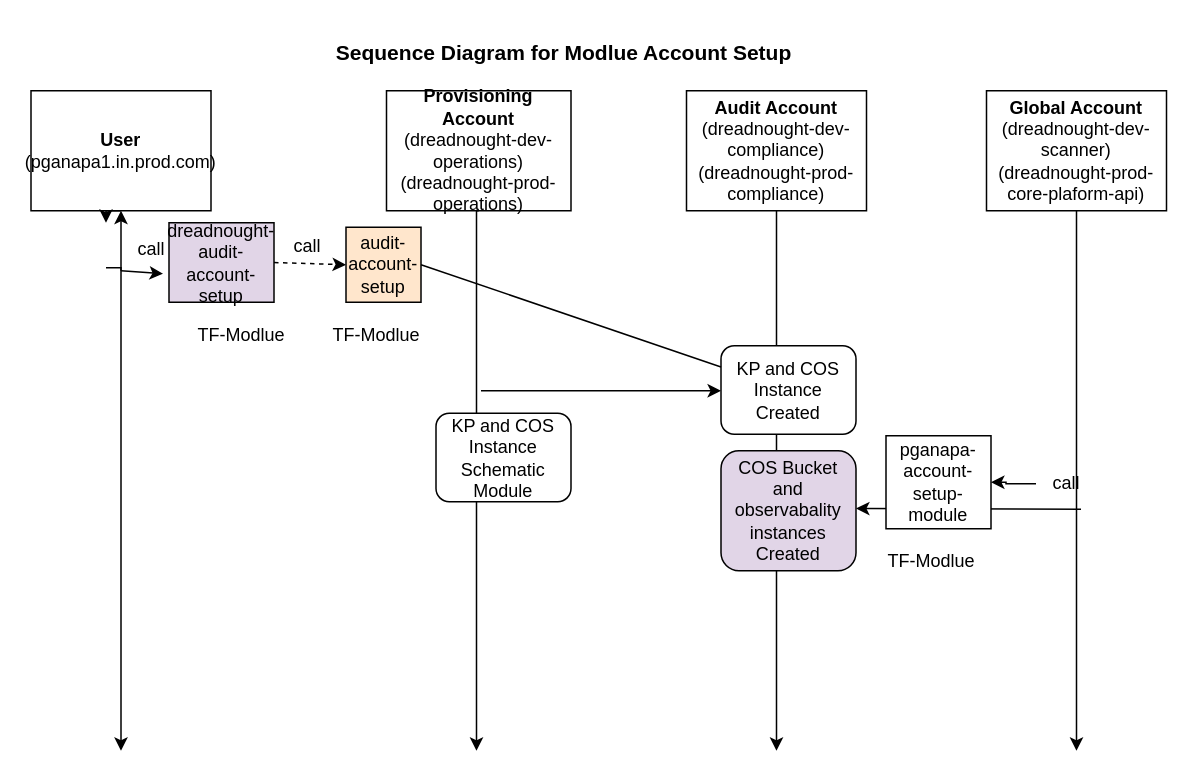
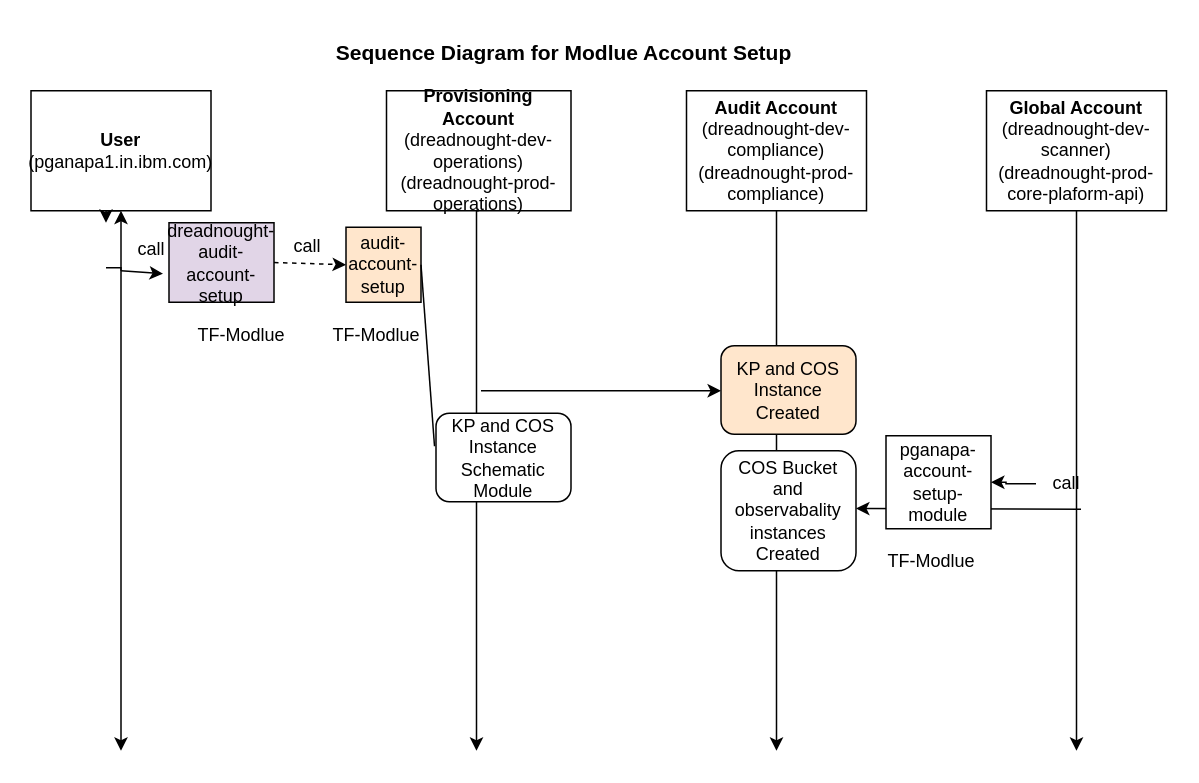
(121, 151) -> (121, 151)
(571, 316) -> (428, 356)
(788, 390) -> (788, 390)
(788, 511) -> (788, 511)
